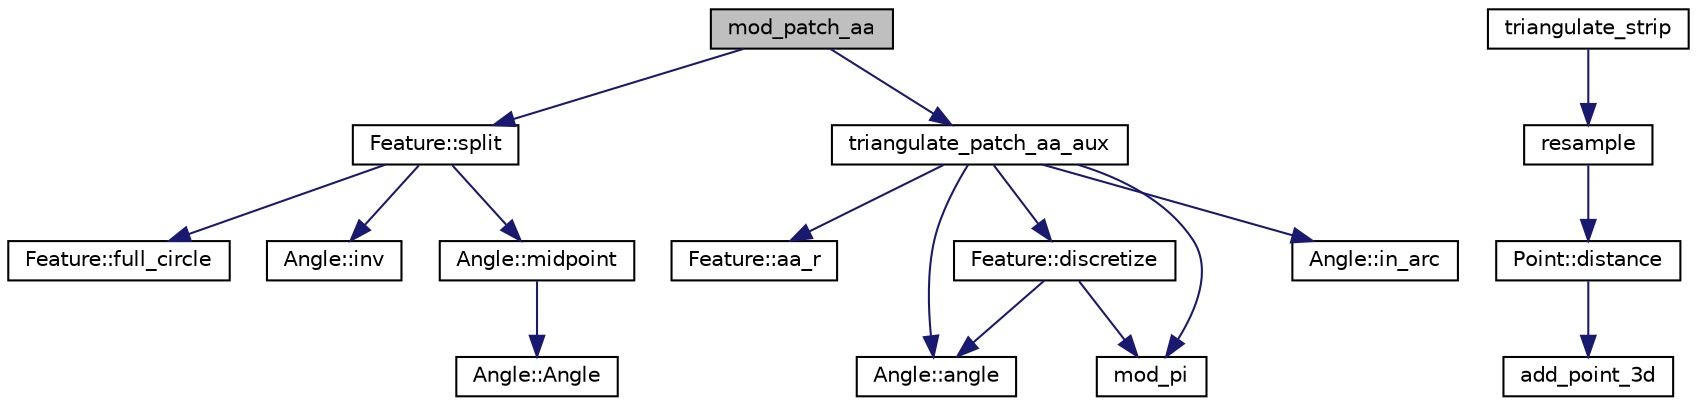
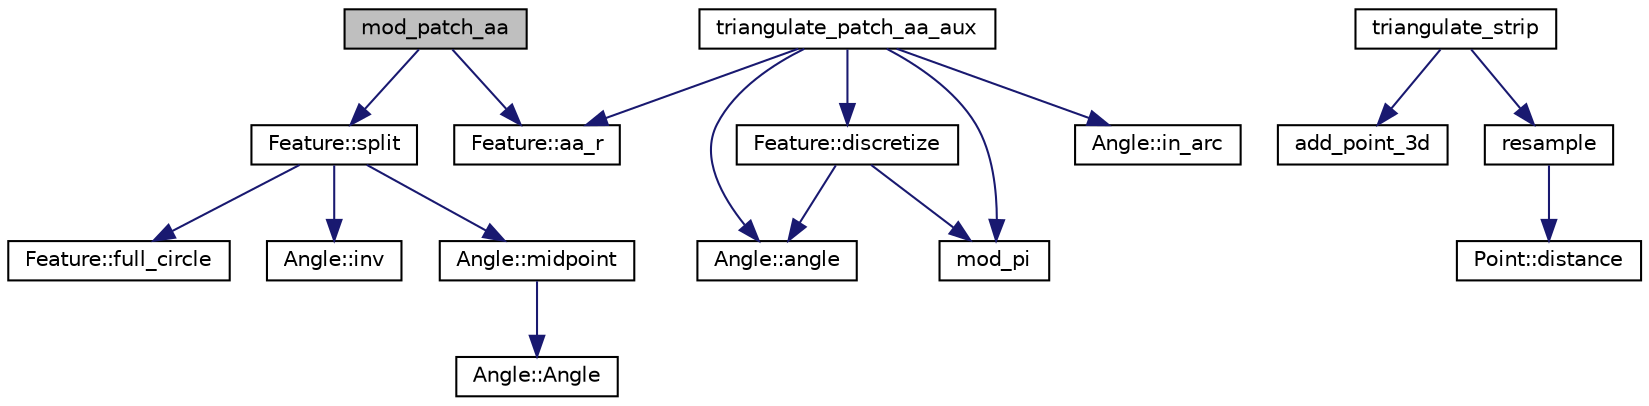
(882, 81) -> (479, 79)
(1588, 308) -> (1416, 79)
